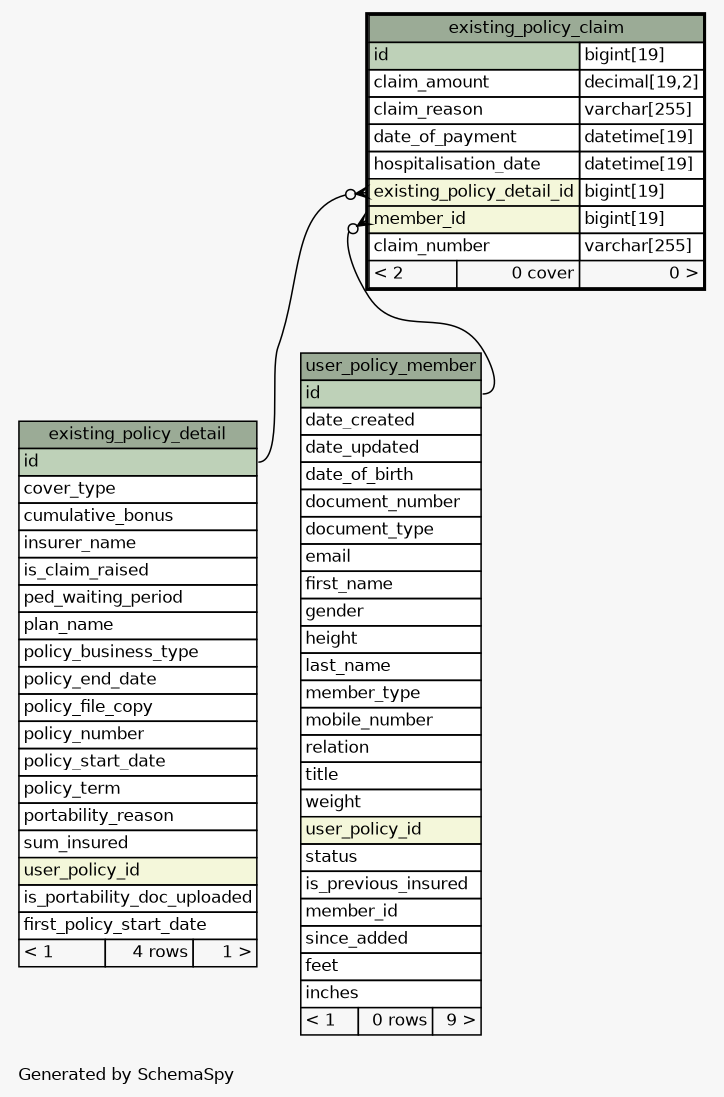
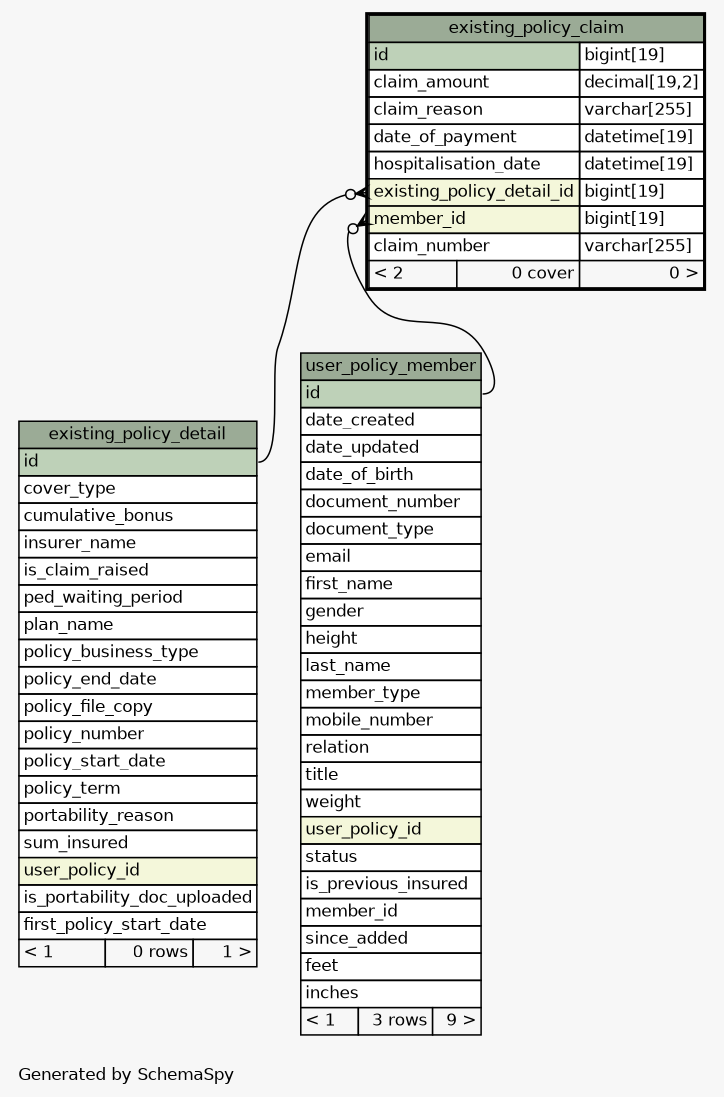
(161, 952) -> (161, 952)
(400, 1021) -> (400, 1021)
